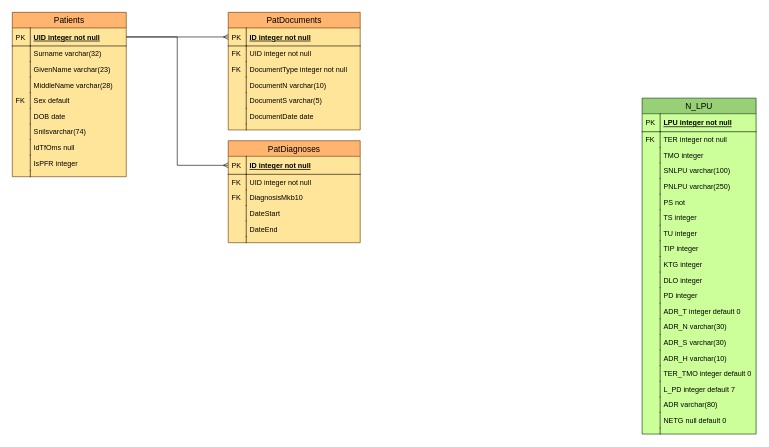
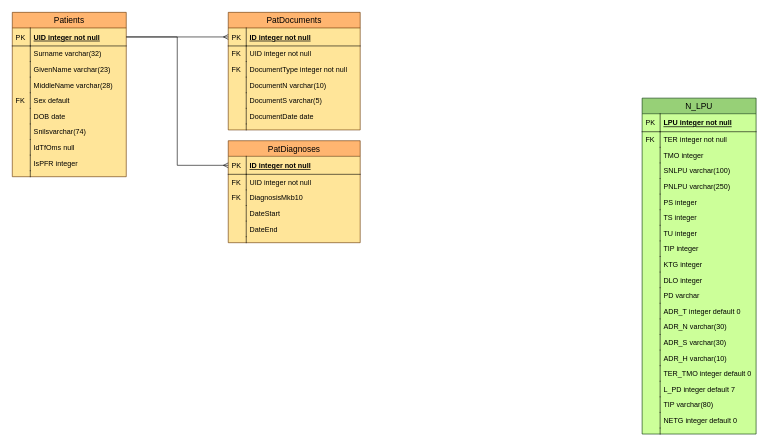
(675, 202) -> (682, 202)
(682, 296) -> (683, 296)
(693, 405) -> (693, 405)
(696, 421) -> (703, 421)
